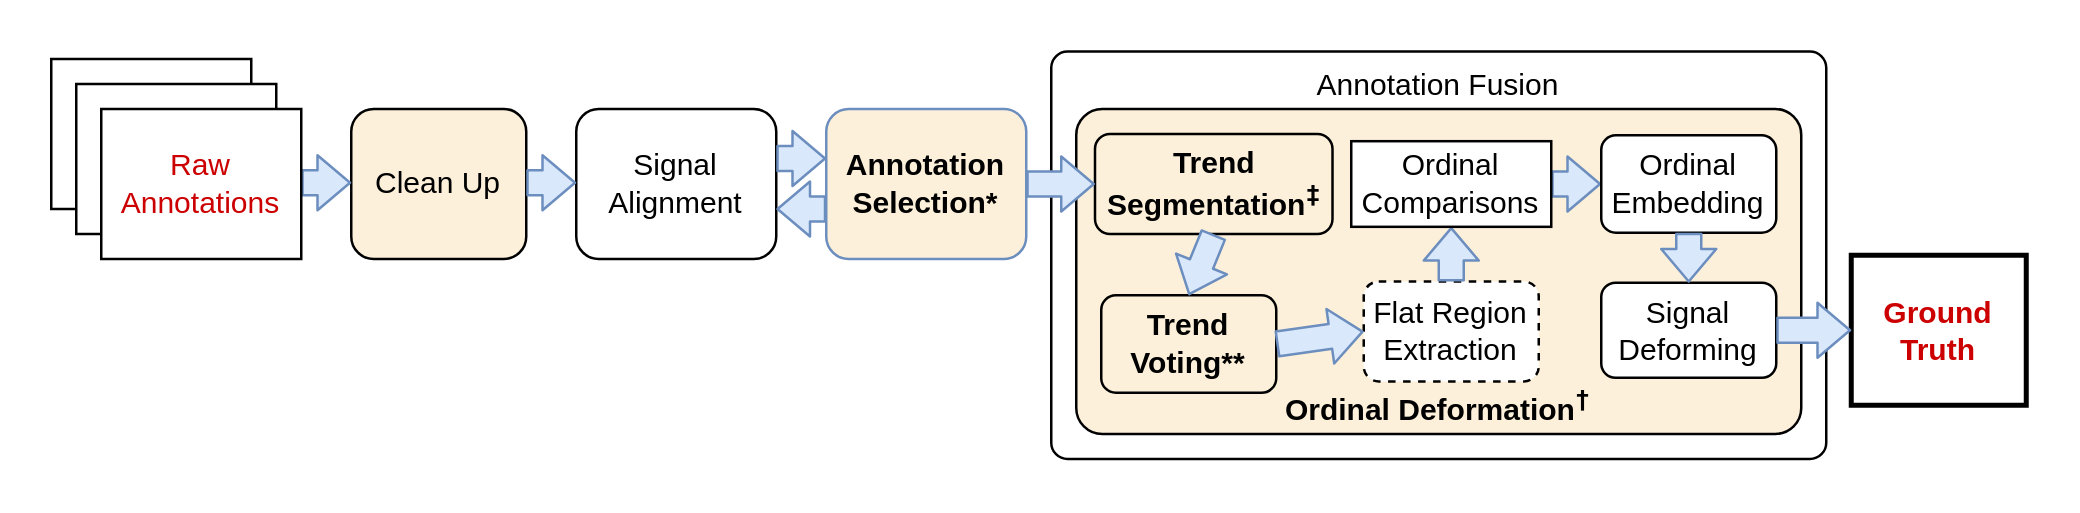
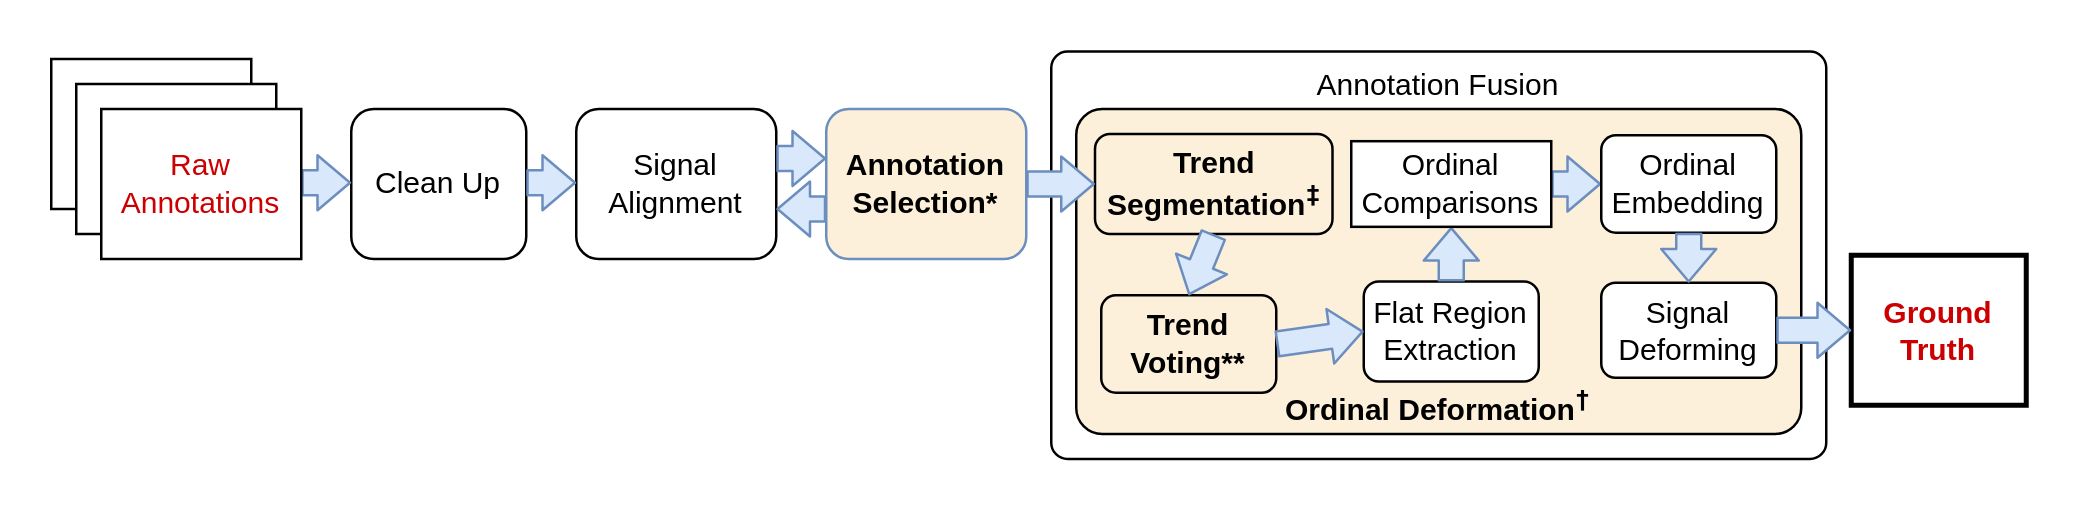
(439, 184) -> (439, 184)
(1451, 331) -> (1451, 331)
